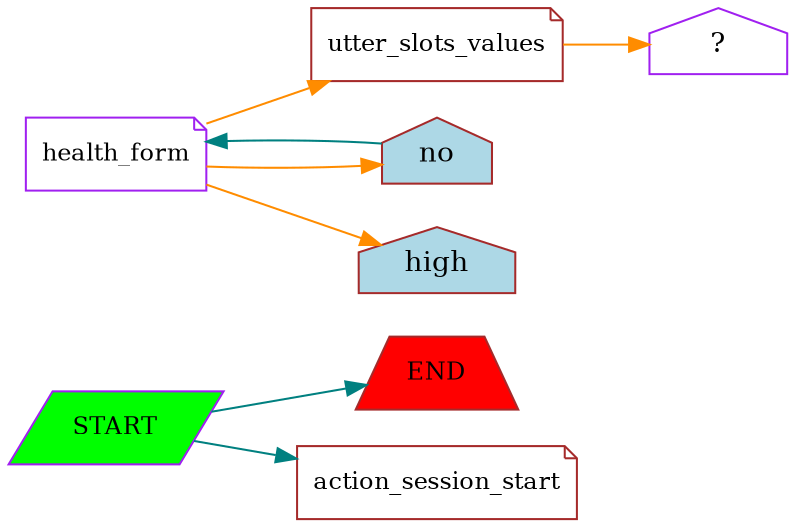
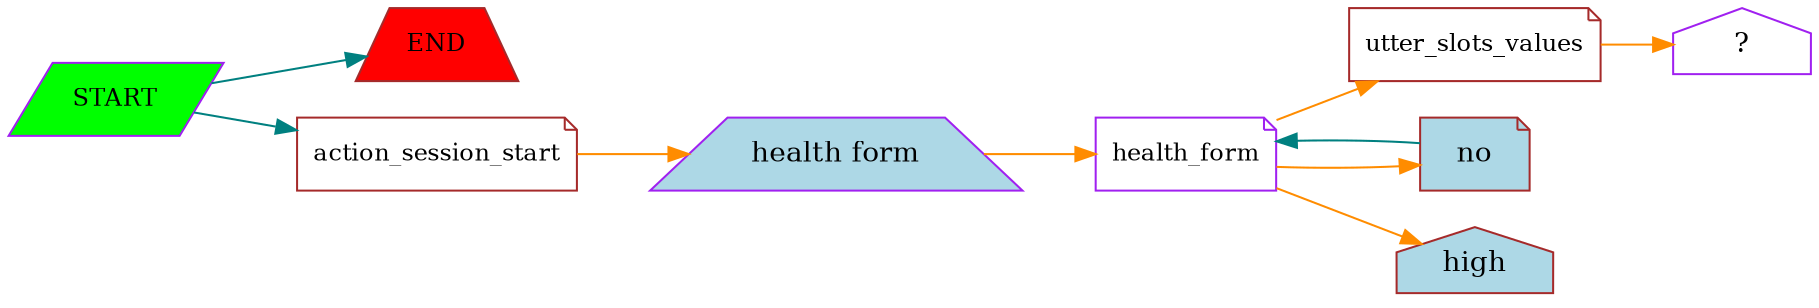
(437, 154) -> (1475, 154)
none -> (836, 154)
